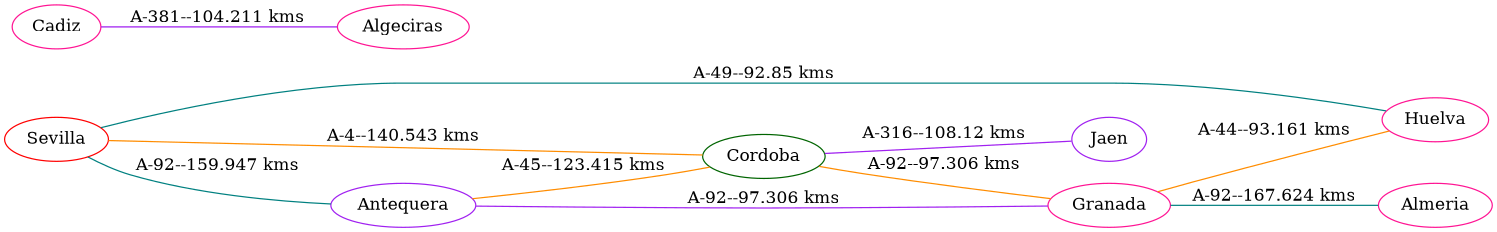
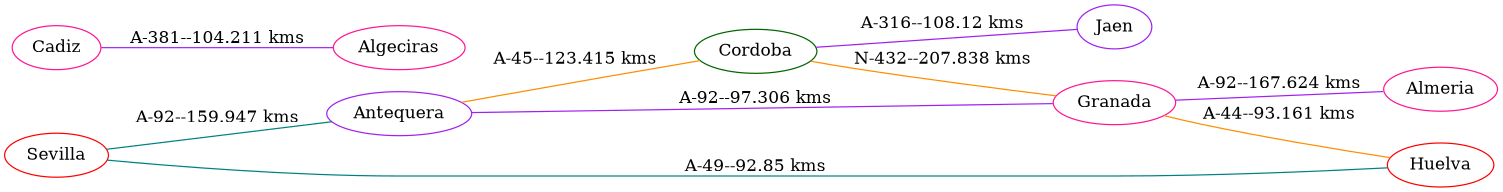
(1435, 120) -> (1441, 165)
(406, 148) -> none
(944, 164) -> (943, 59)
(1274, 205) -> (1279, 96)
